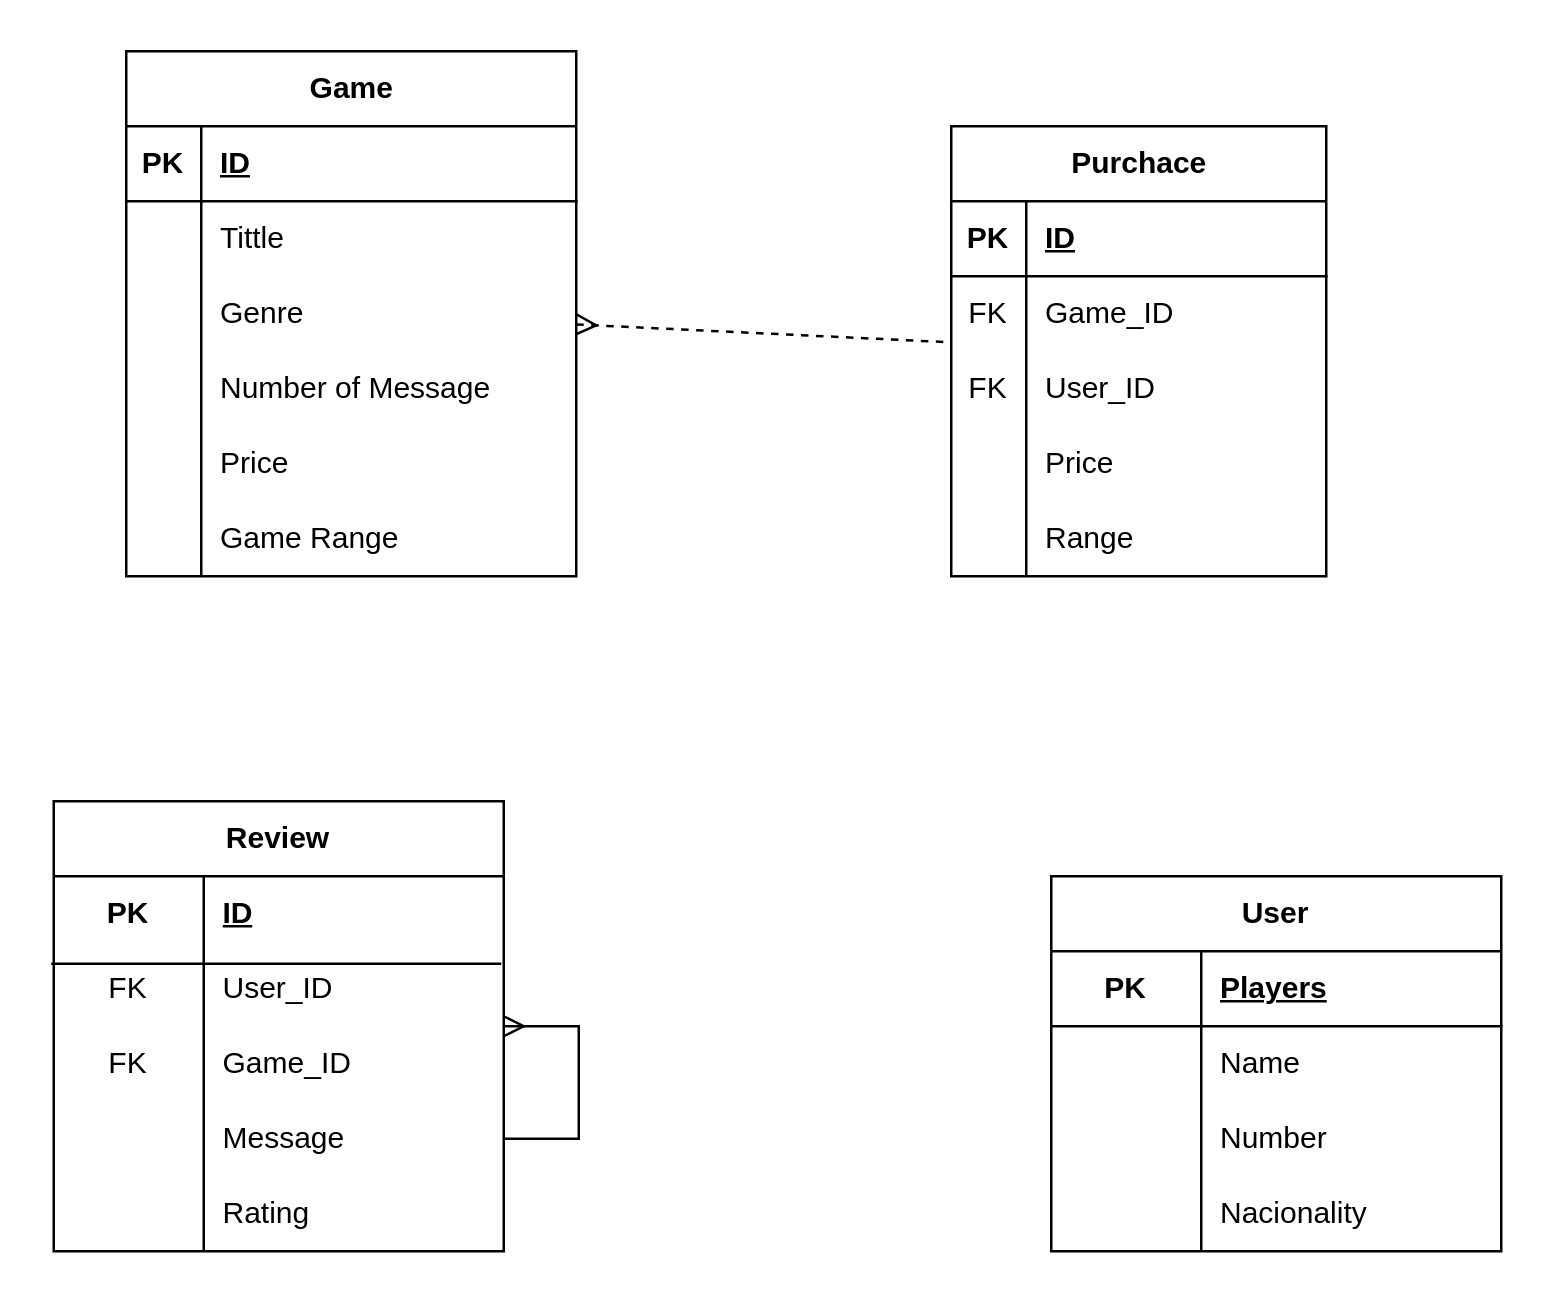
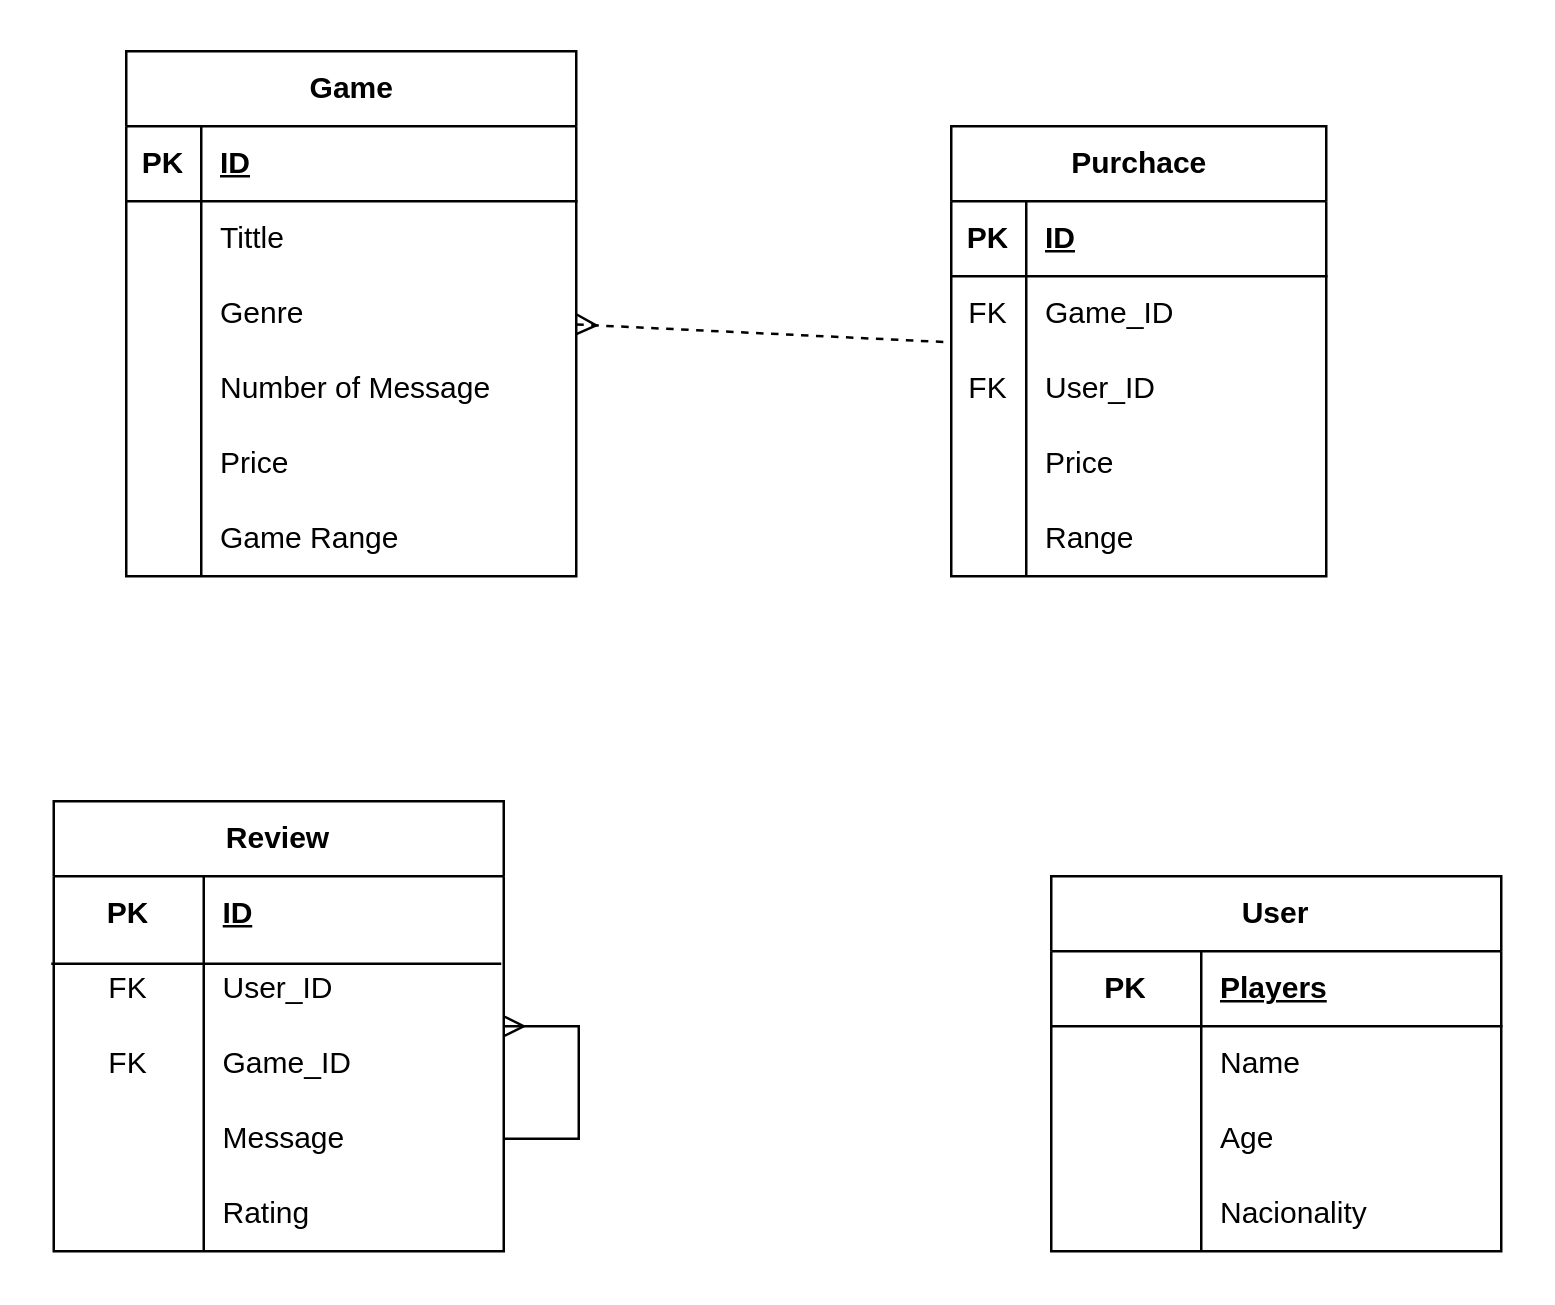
(1272, 1139) -> (1246, 1139)
